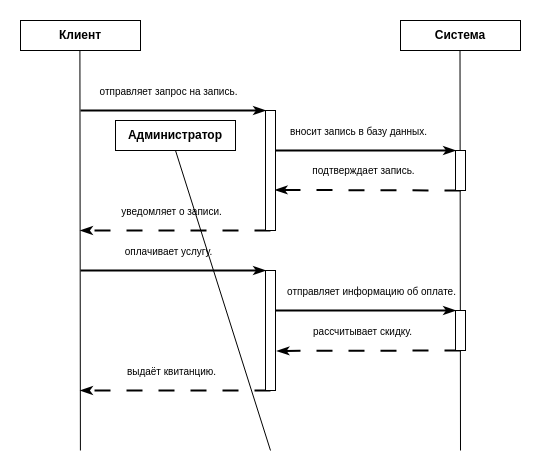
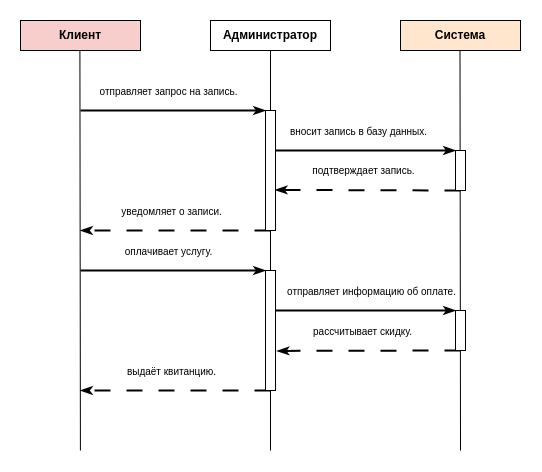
(81, 36) -> (81, 36)
(461, 36) -> (461, 36)
(176, 136) -> (271, 36)
